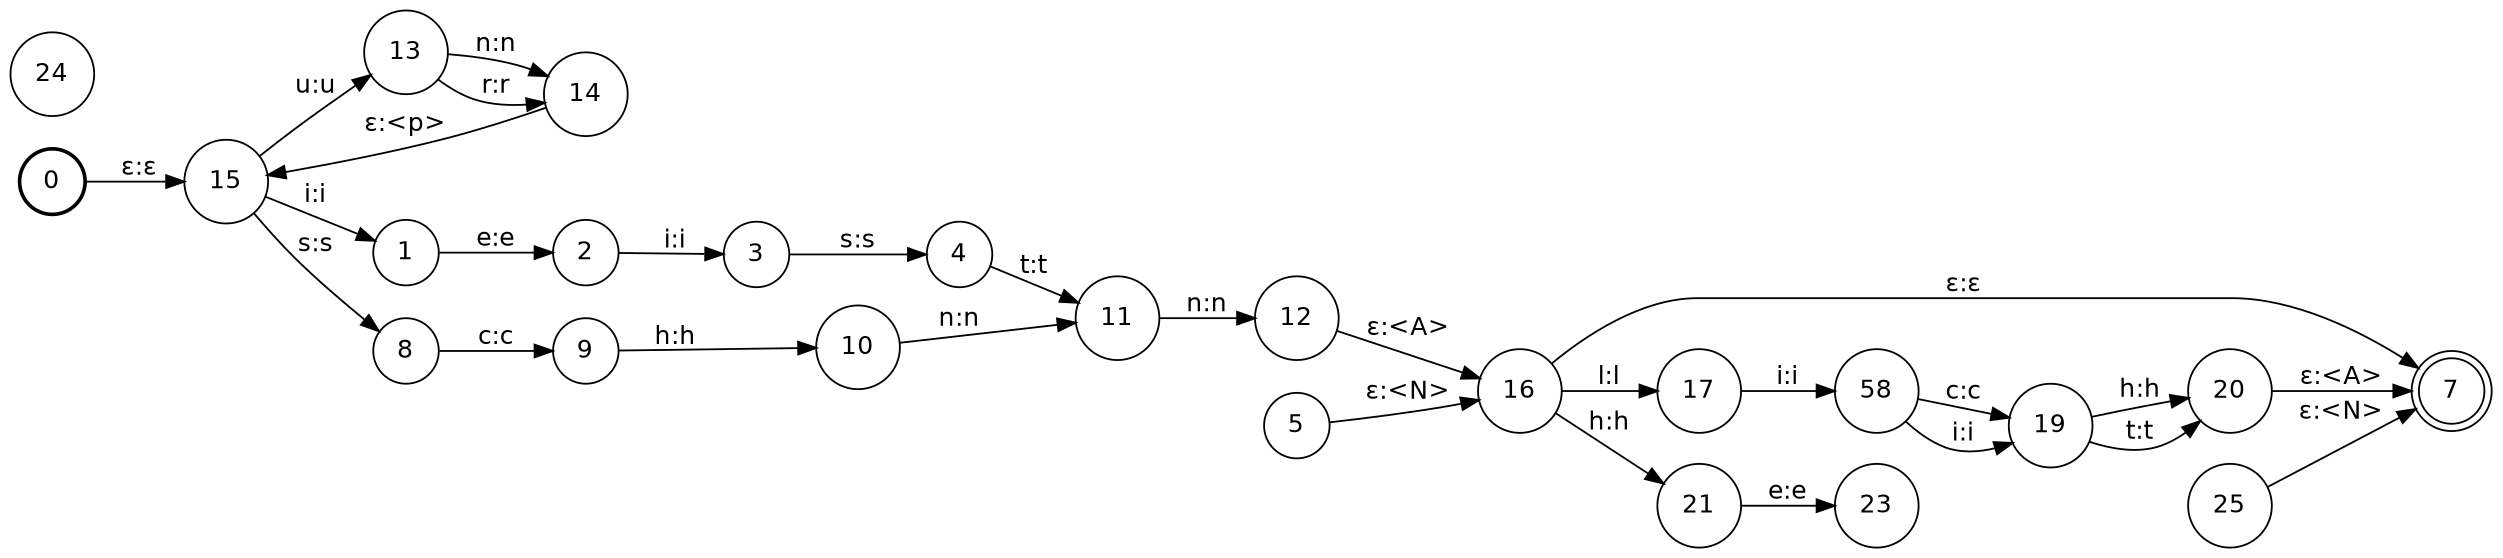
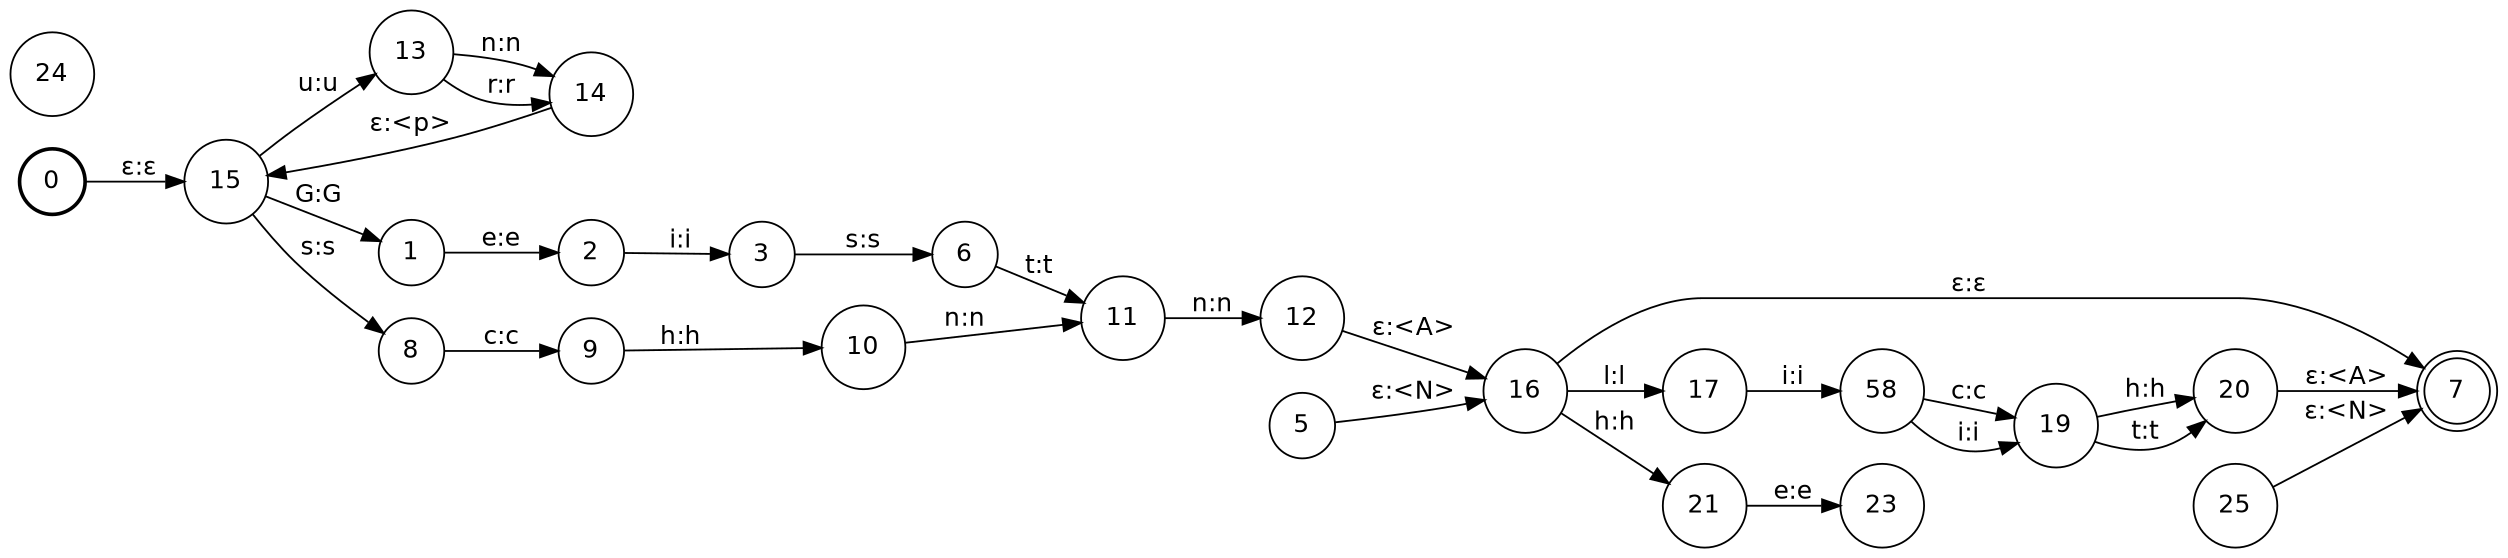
(316, 195) -> (319, 195)
(960, 254) -> (965, 254)
